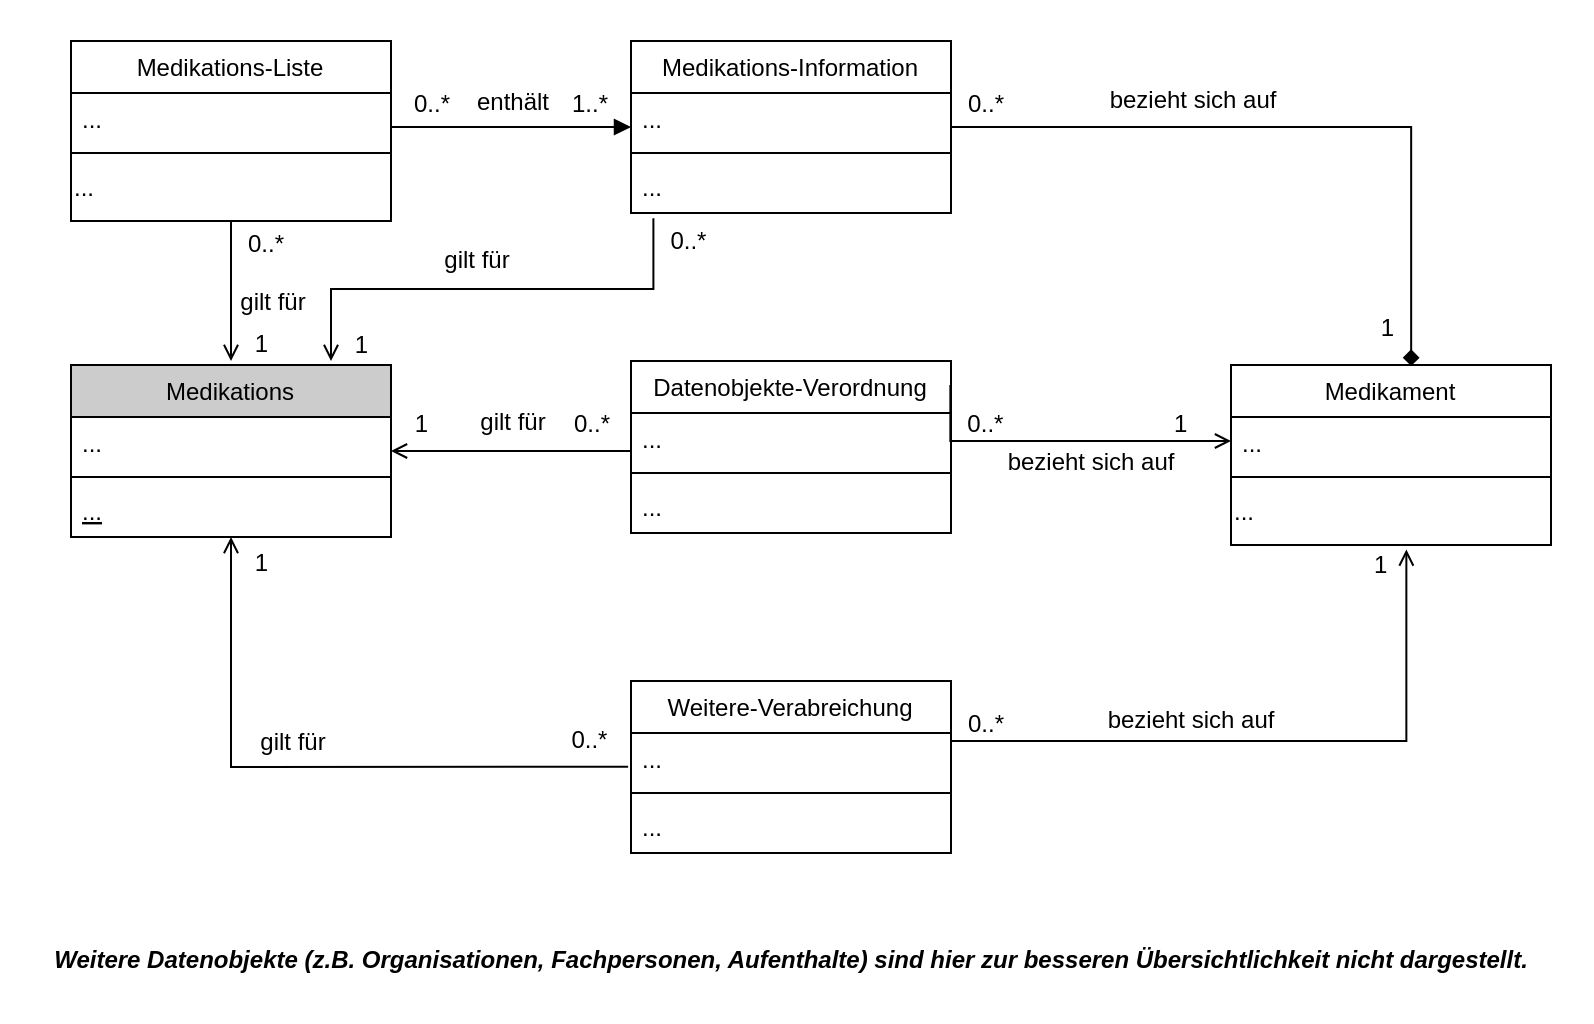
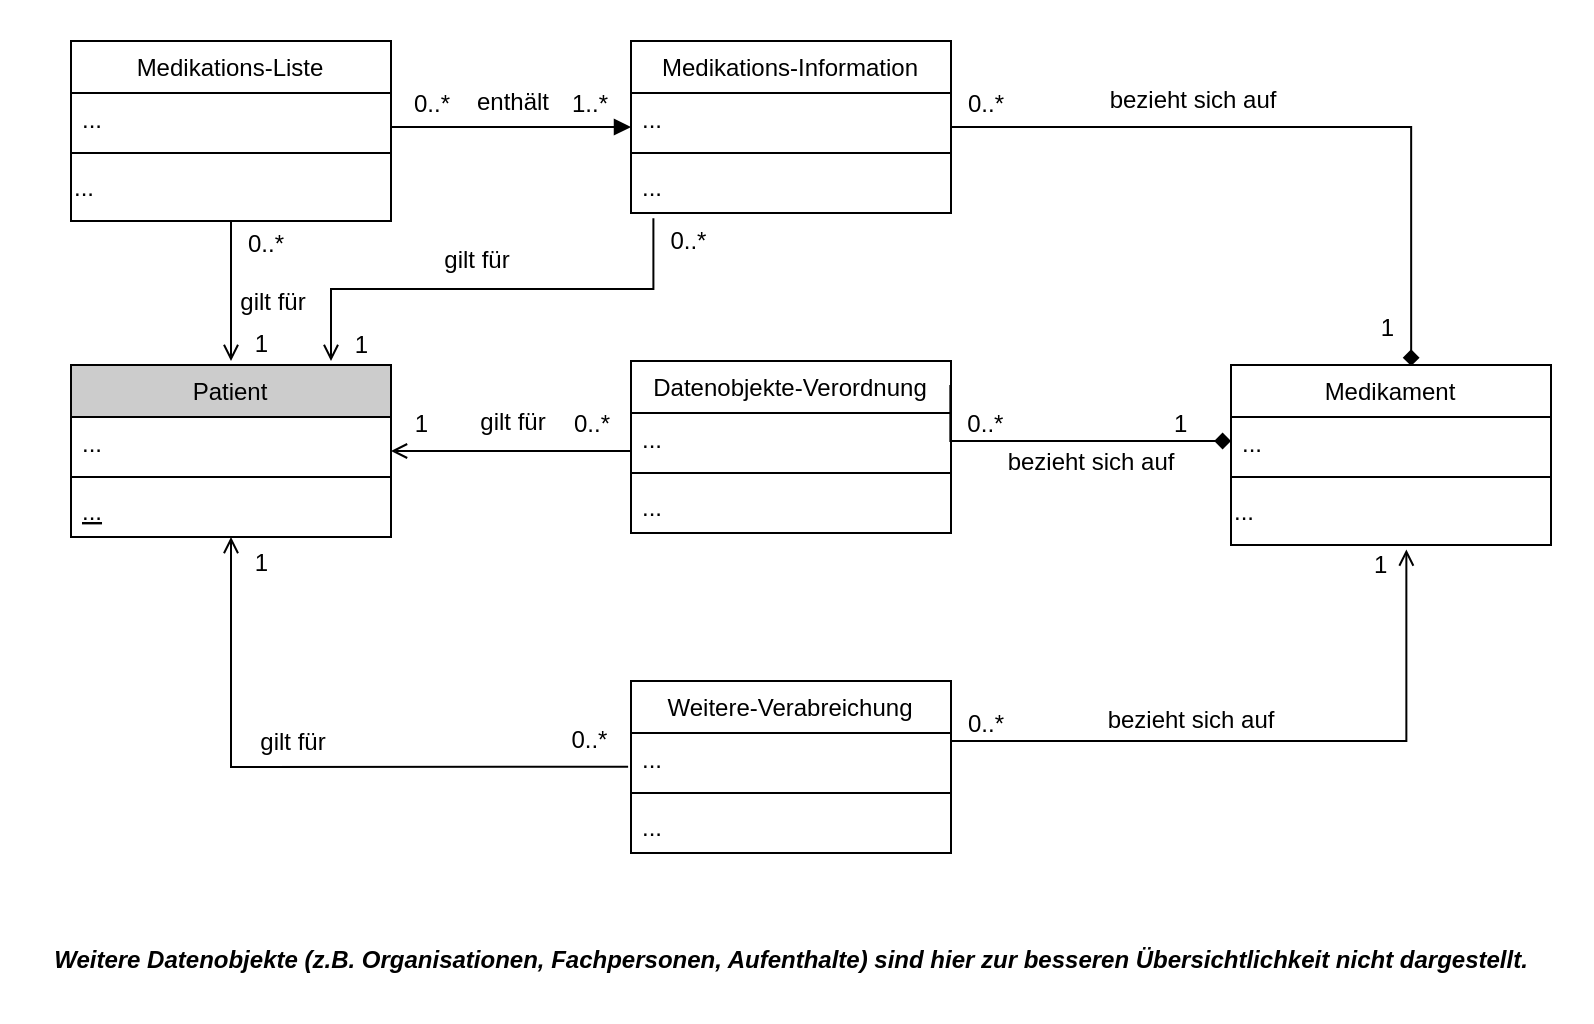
(230, 392) -> (230, 392)
(1220, 441) -> (1215, 441)
